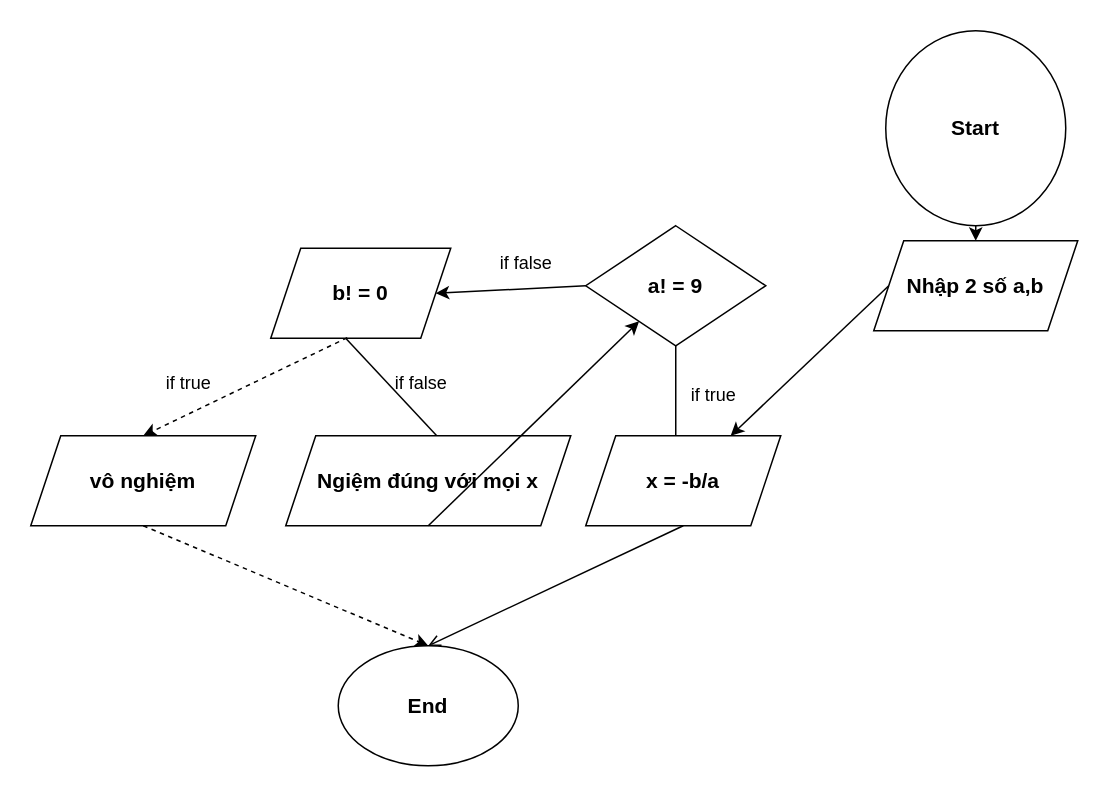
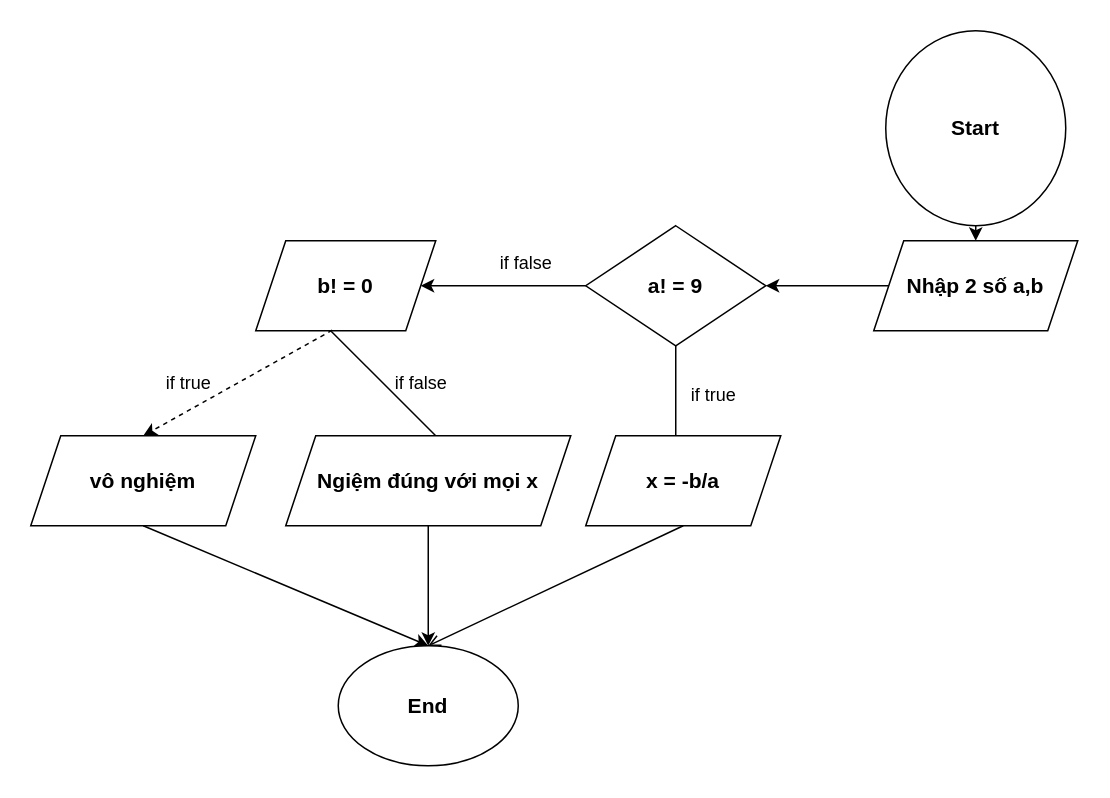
(361, 293) -> (346, 286)
(813, 357) -> (833, 286)
(530, 427) -> (428, 581)
(281, 584) -> (281, 584)
